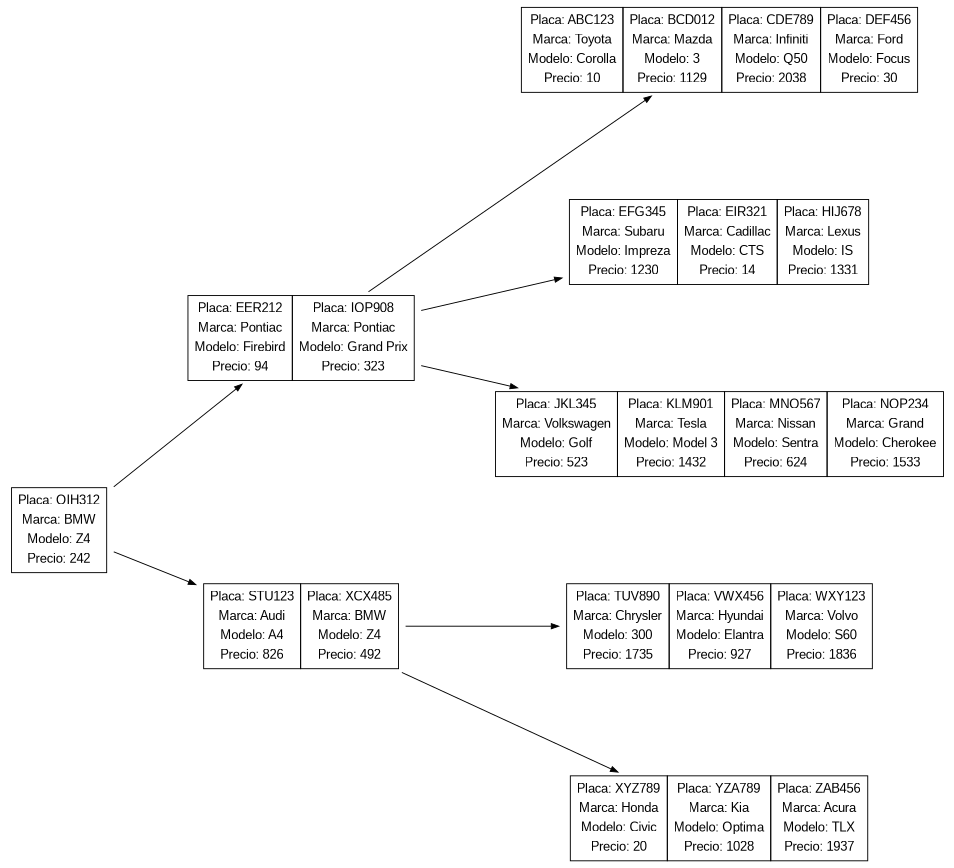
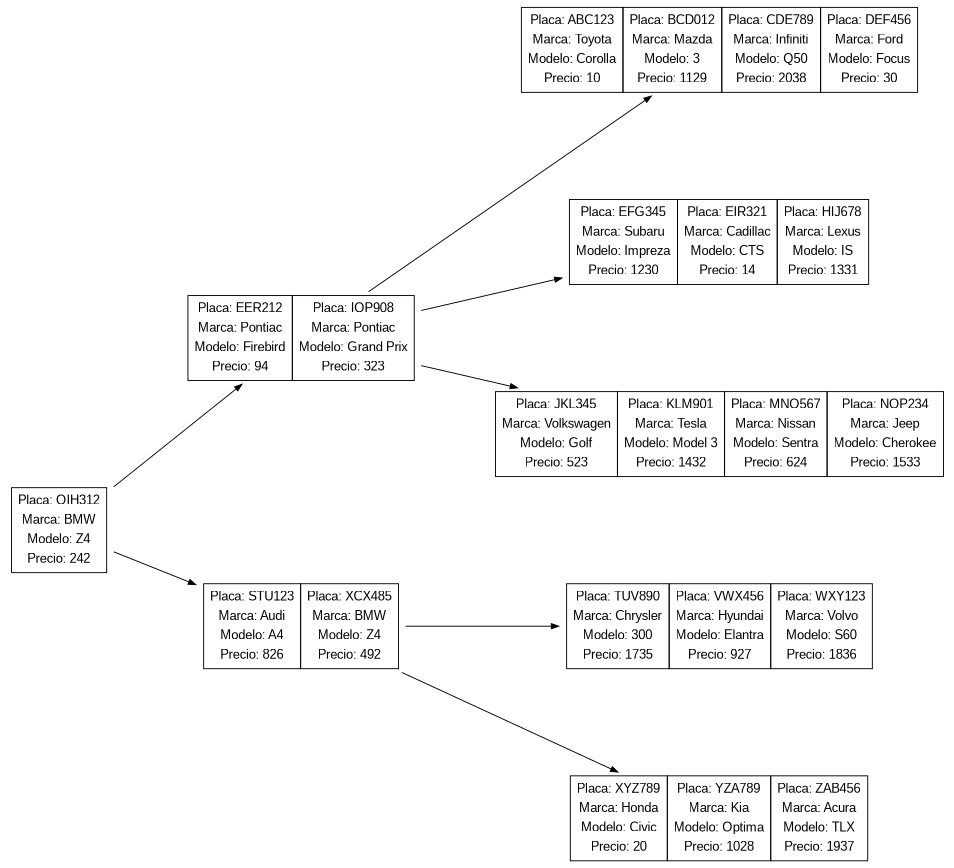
(885, 424) -> (885, 424)
